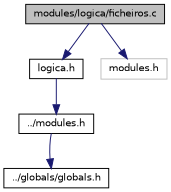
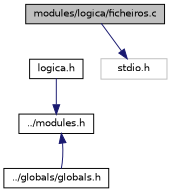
(79, 38) -> none
(134, 69) -> (134, 69)
(50, 146) -> (63, 156)
